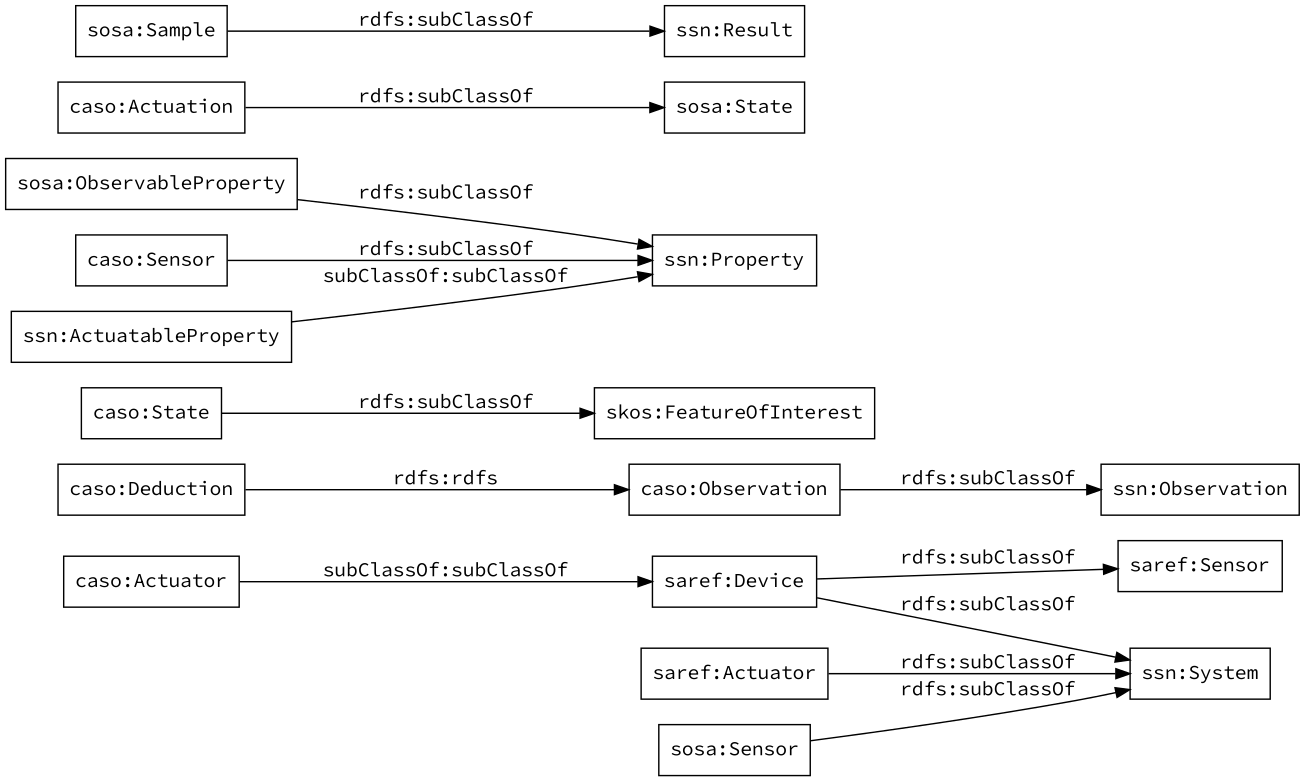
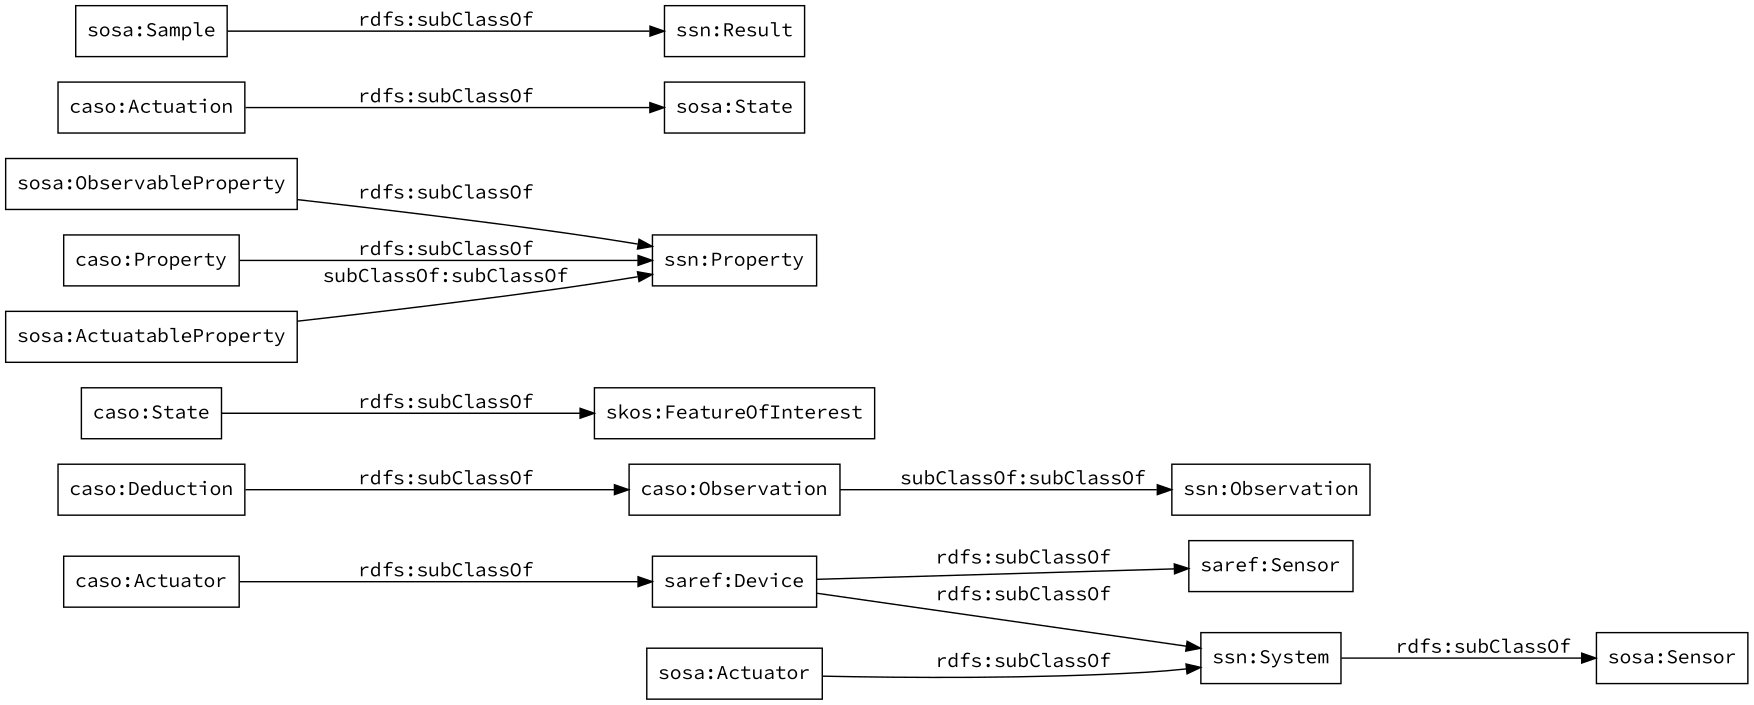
(151, 260) -> (151, 260)
(151, 337) -> (151, 337)
(446, 479) -> (446, 479)
(988, 479) -> (1023, 479)
(446, 571) -> (446, 571)
(735, 674) -> (735, 674)
(964, 719) -> (1461, 658)
